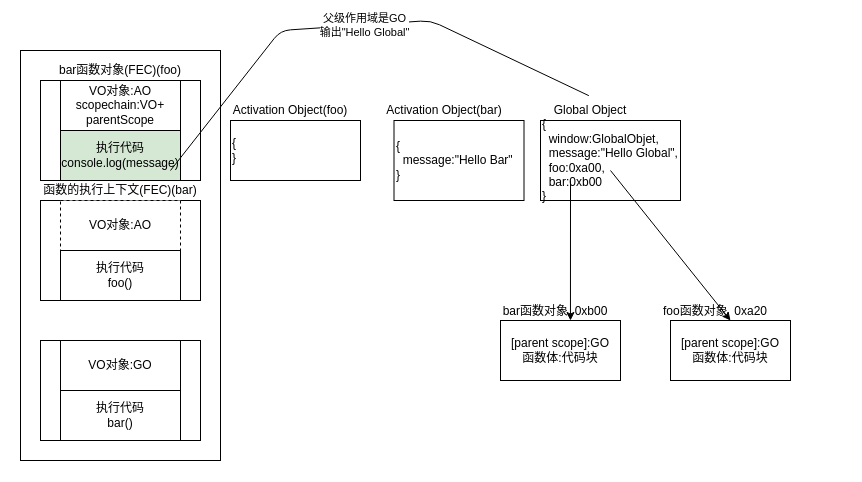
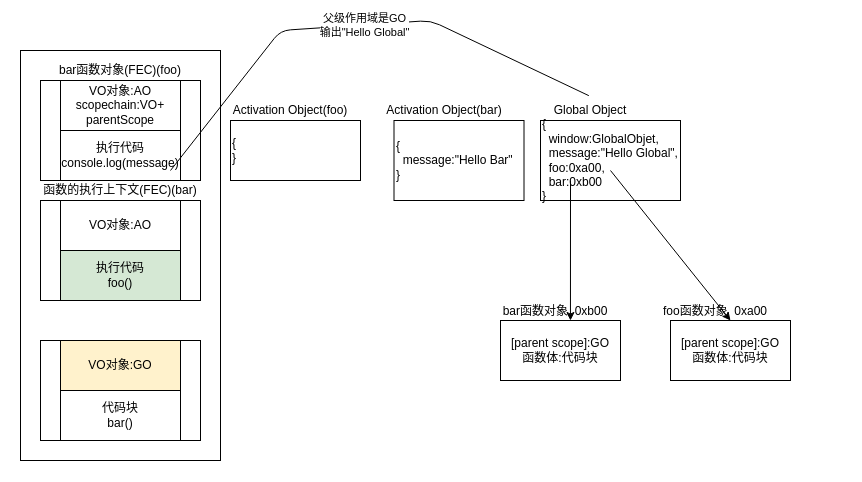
(121, 156) -> (121, 156)
(121, 226) -> (121, 226)
(121, 276) -> (121, 276)
(716, 312) -> (716, 312)
(121, 366) -> (121, 366)
(121, 416) -> (121, 416)
